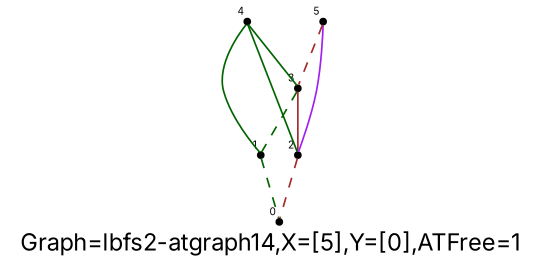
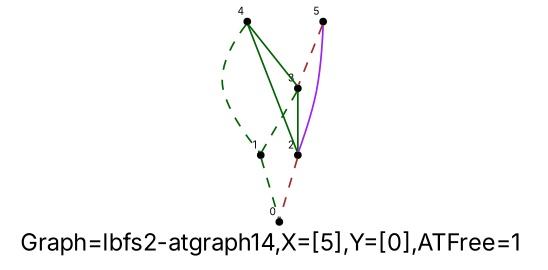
(224, 91) -> (224, 91)
(298, 121) -> (298, 121)
